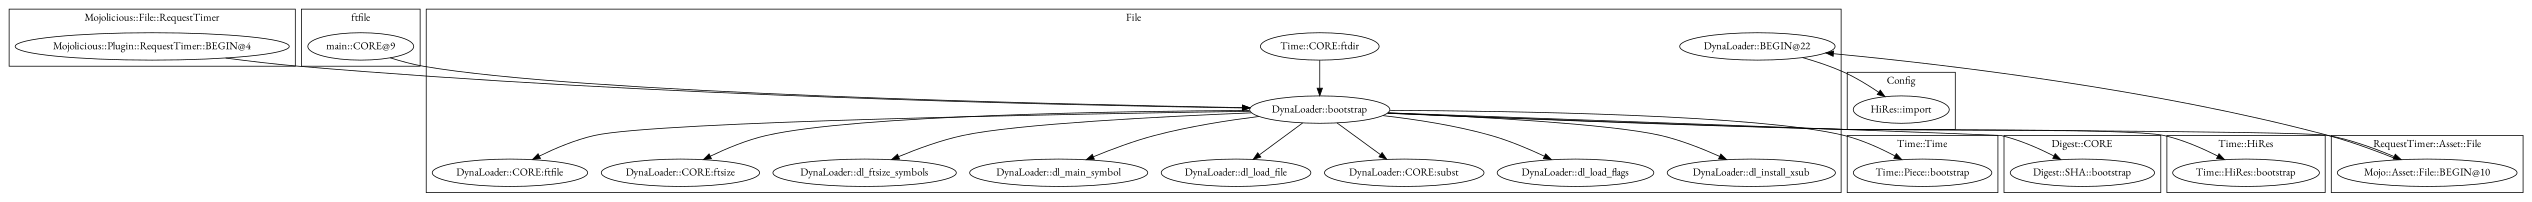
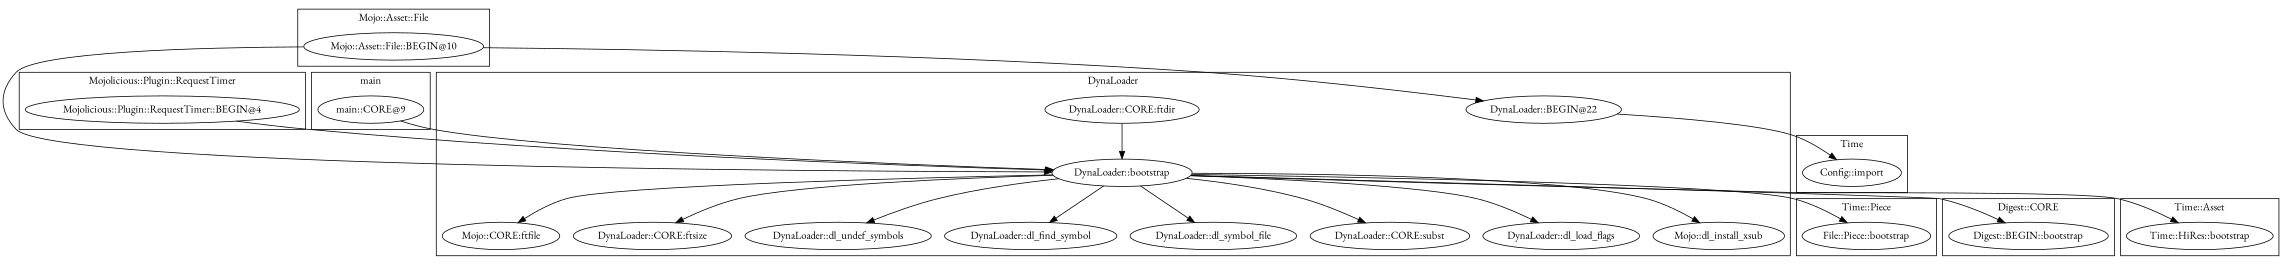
(152, 18) -> (162, 81)
(361, 18) -> (371, 81)
(1134, 18) -> (1113, 81)
(1320, 46) -> (1122, 110)
(1901, 81) -> (1852, 144)
(1901, 110) -> (1852, 173)
(1892, 130) -> (352, 161)
(1923, 144) -> (1866, 207)
(2246, 144) -> (2200, 207)
(2427, 144) -> (394, 18)
(510, 173) -> (501, 236)
(865, 173) -> (838, 236)
(1059, 173) -> (1031, 236)
(1236, 173) -> (1213, 236)
(1751, 173) -> (1719, 236)
(1923, 173) -> (1866, 236)
(2082, 173) -> (2029, 236)
